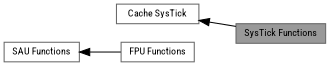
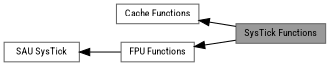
(158, 14) -> (158, 14)
none -> (220, 43)
(42, 52) -> (42, 52)
